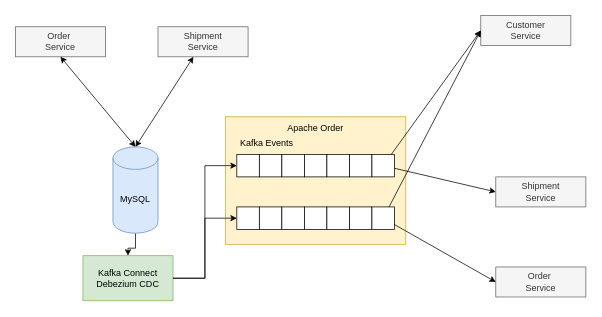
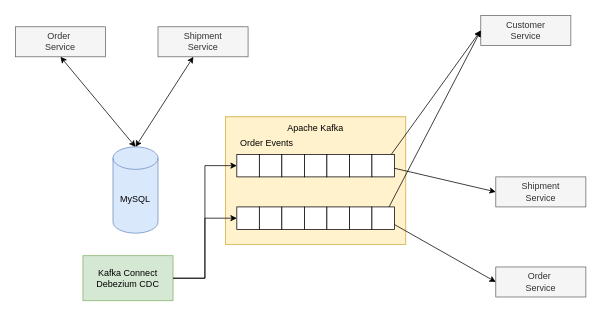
(315, 128) -> (315, 128)
(267, 143) -> (267, 143)
(135, 245) -> none
